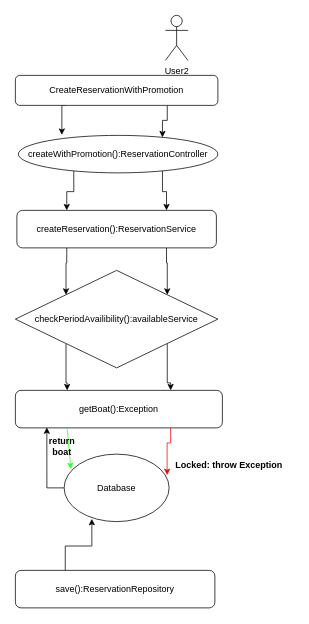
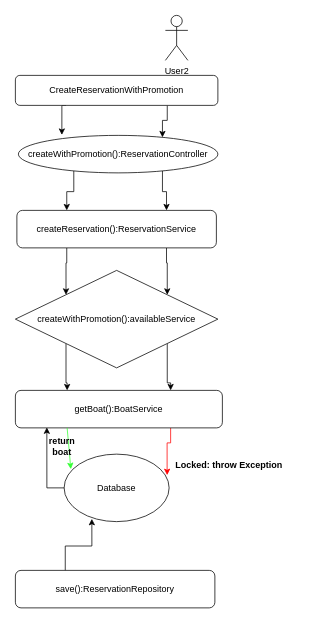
(117, 319) -> (117, 319)
(119, 409) -> (119, 409)
